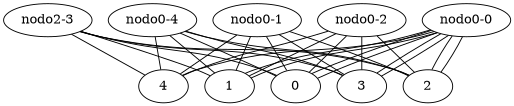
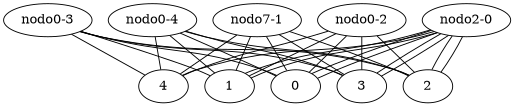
(48, 20) -> (48, 20)
(257, 20) -> (257, 20)
(466, 20) -> (466, 20)
